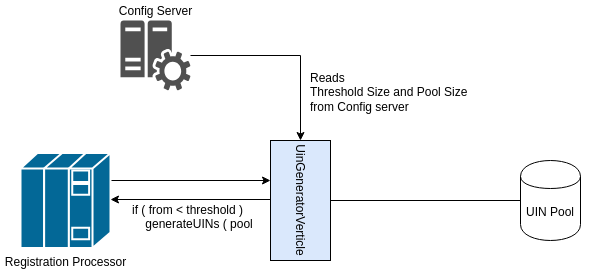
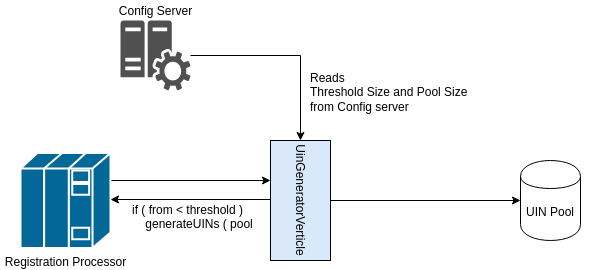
(515, 201) -> (512, 201)
